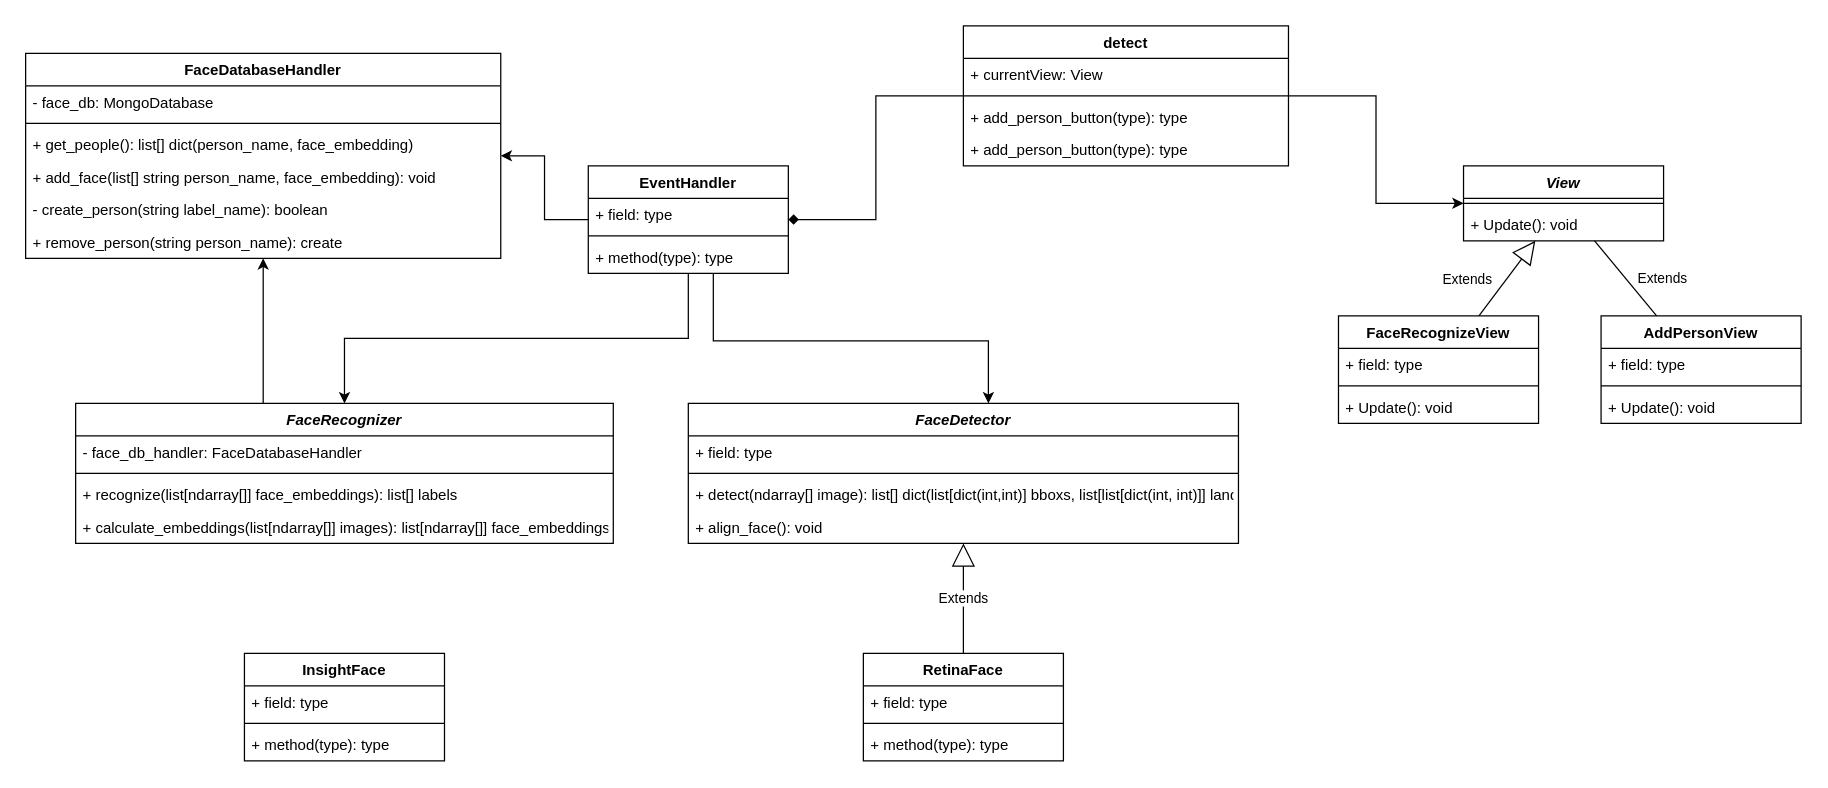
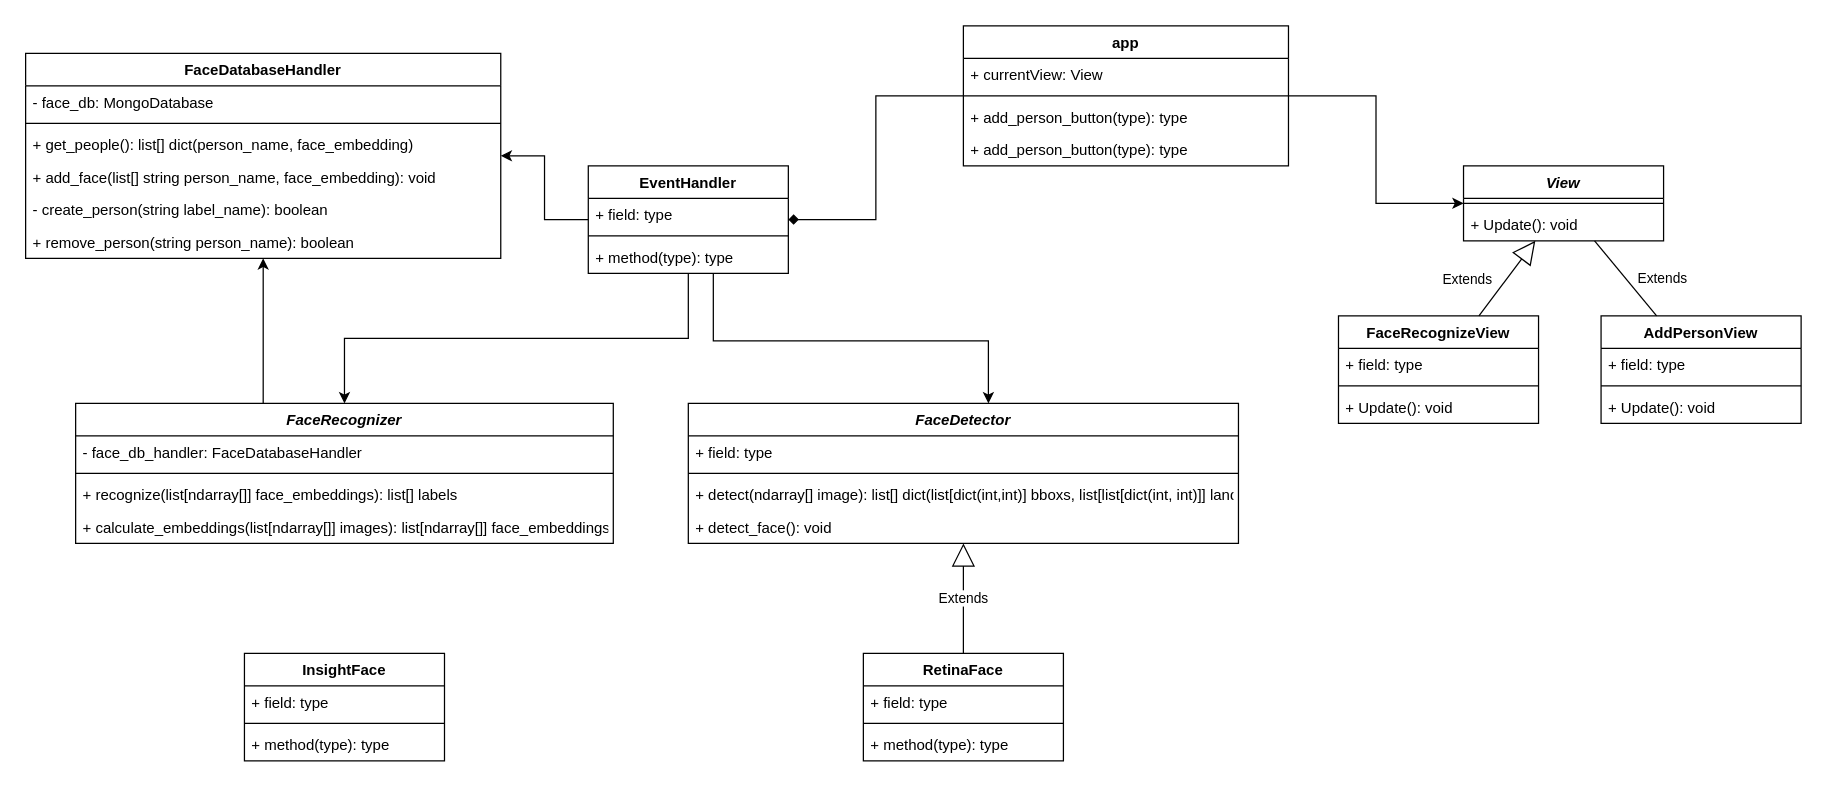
(1125, 43) -> (1125, 43)
(203, 243) -> (206, 243)
(767, 528) -> (775, 528)
